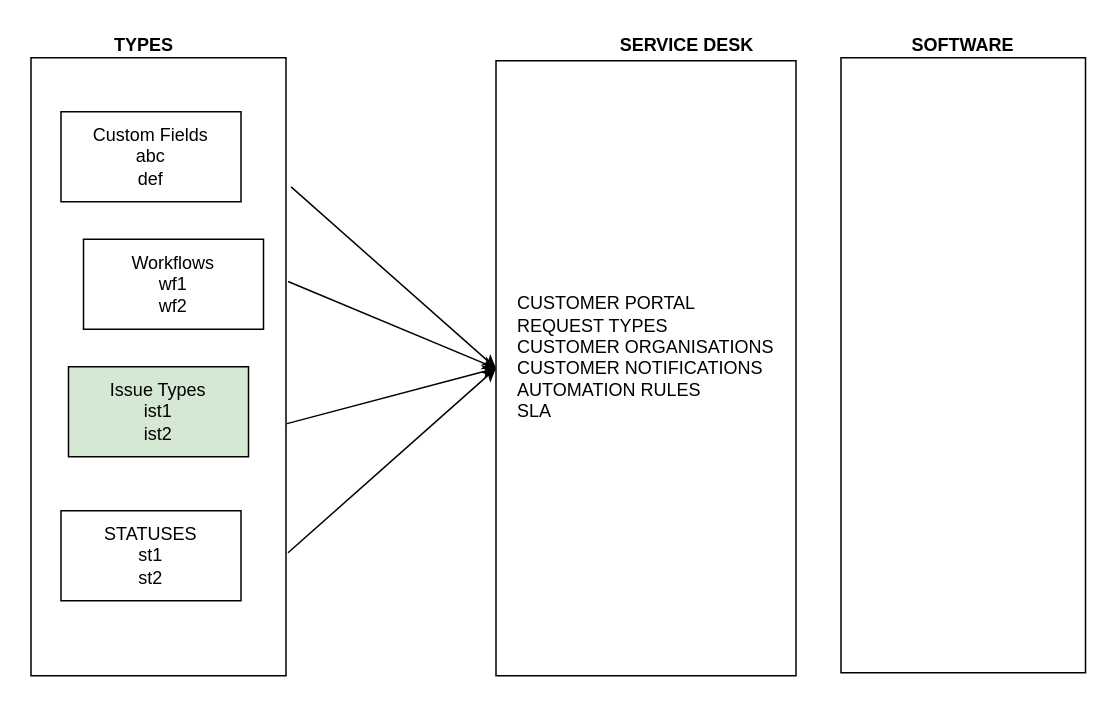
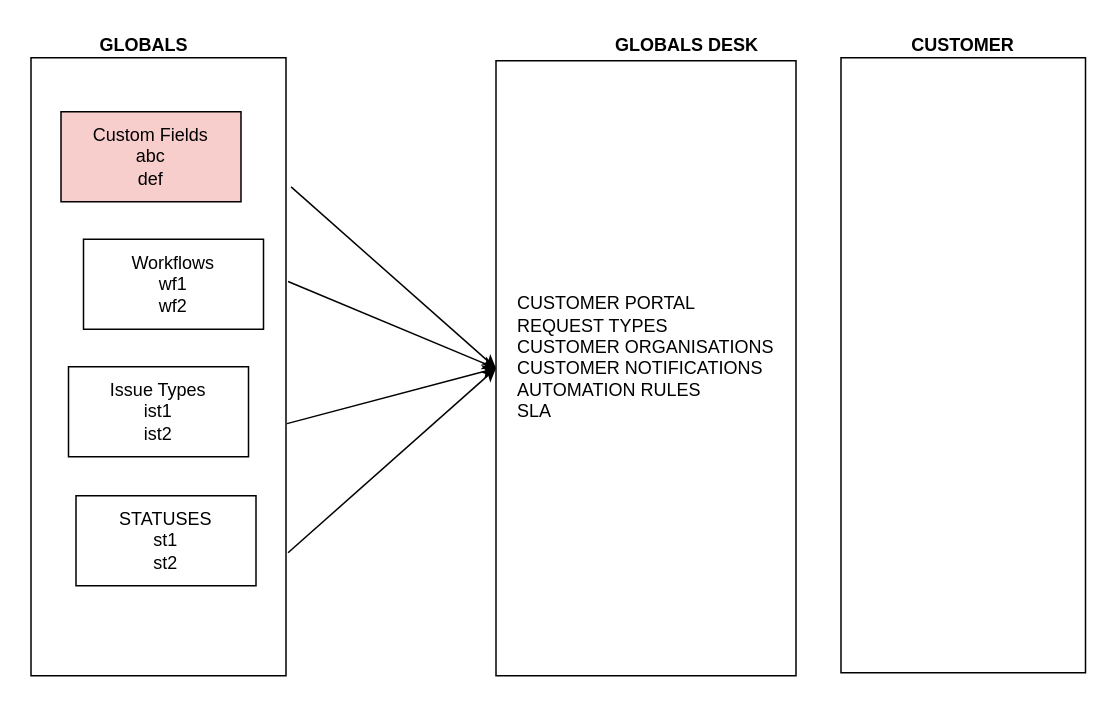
(144, 46) -> (144, 46)
(687, 46) -> (687, 46)
(963, 46) -> (963, 46)
(151, 157) -> (151, 157)
(158, 412) -> (158, 412)
(151, 556) -> (166, 541)
